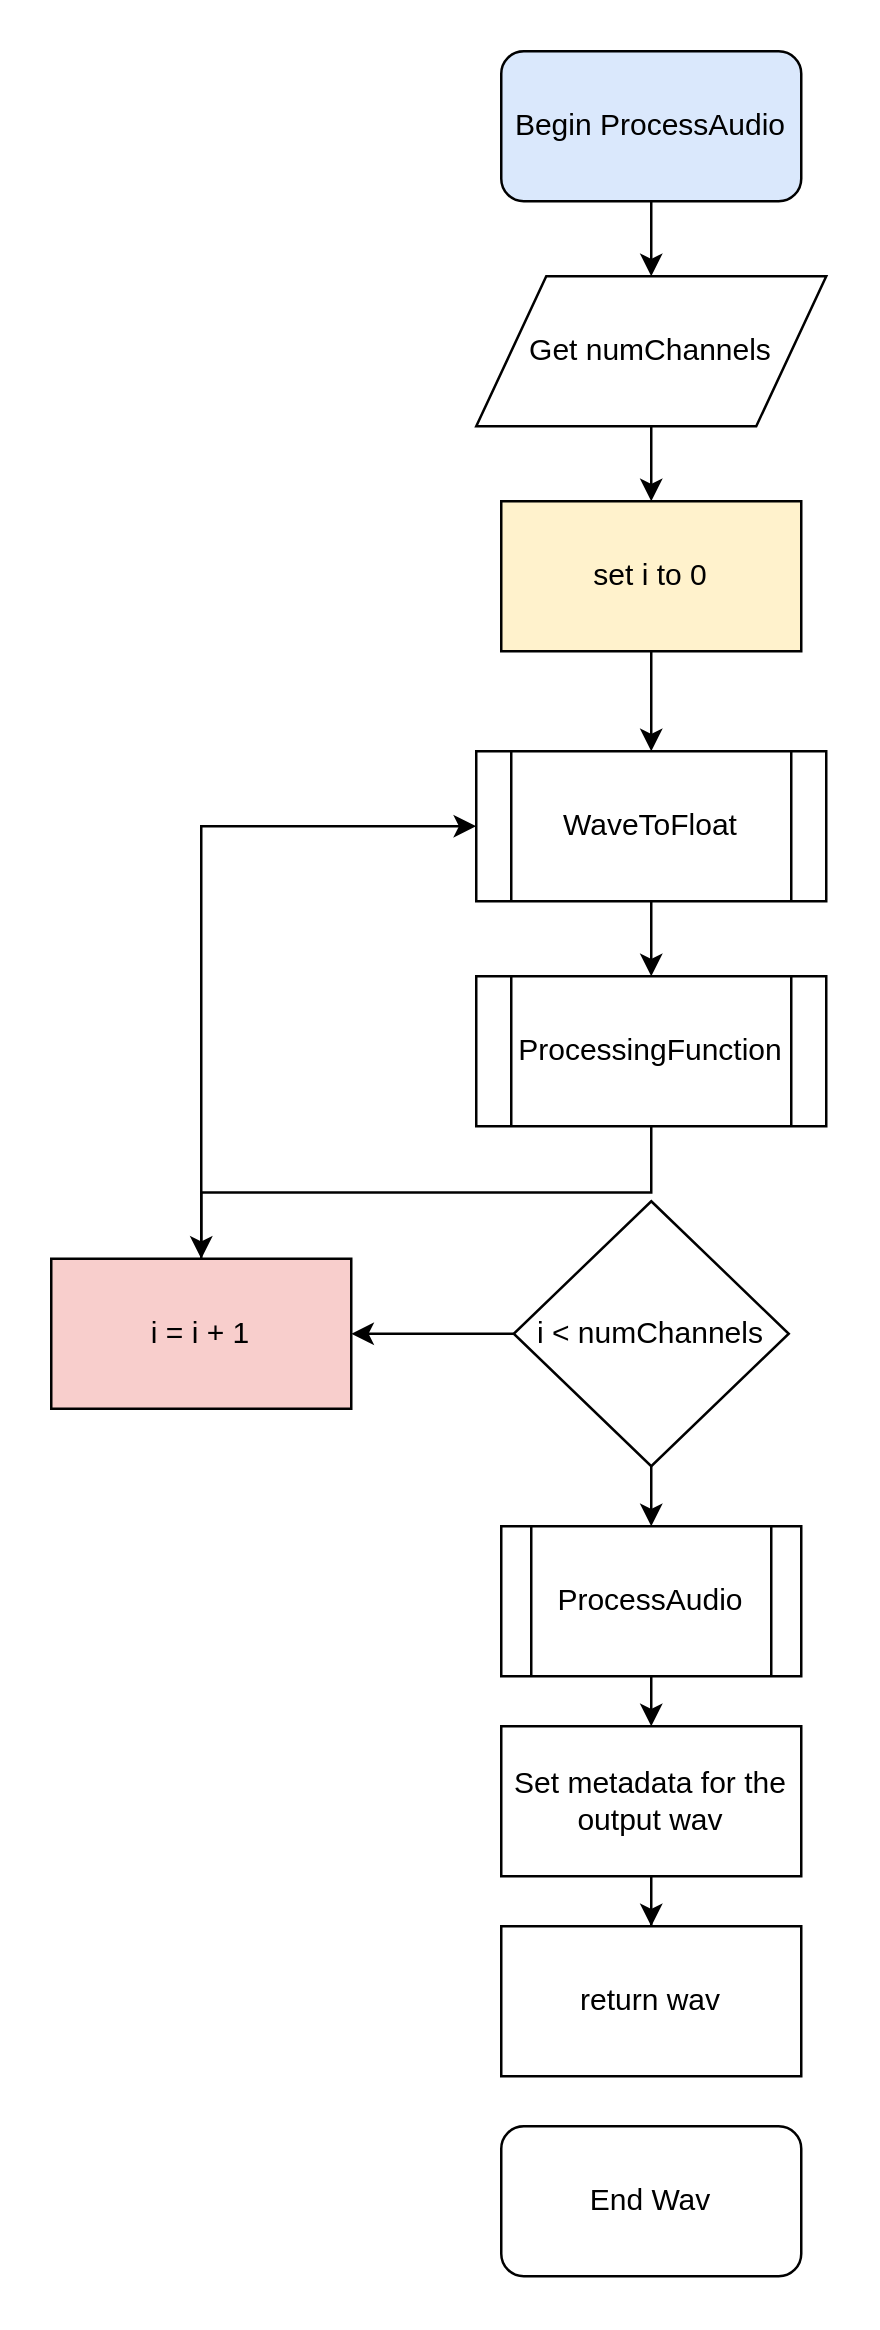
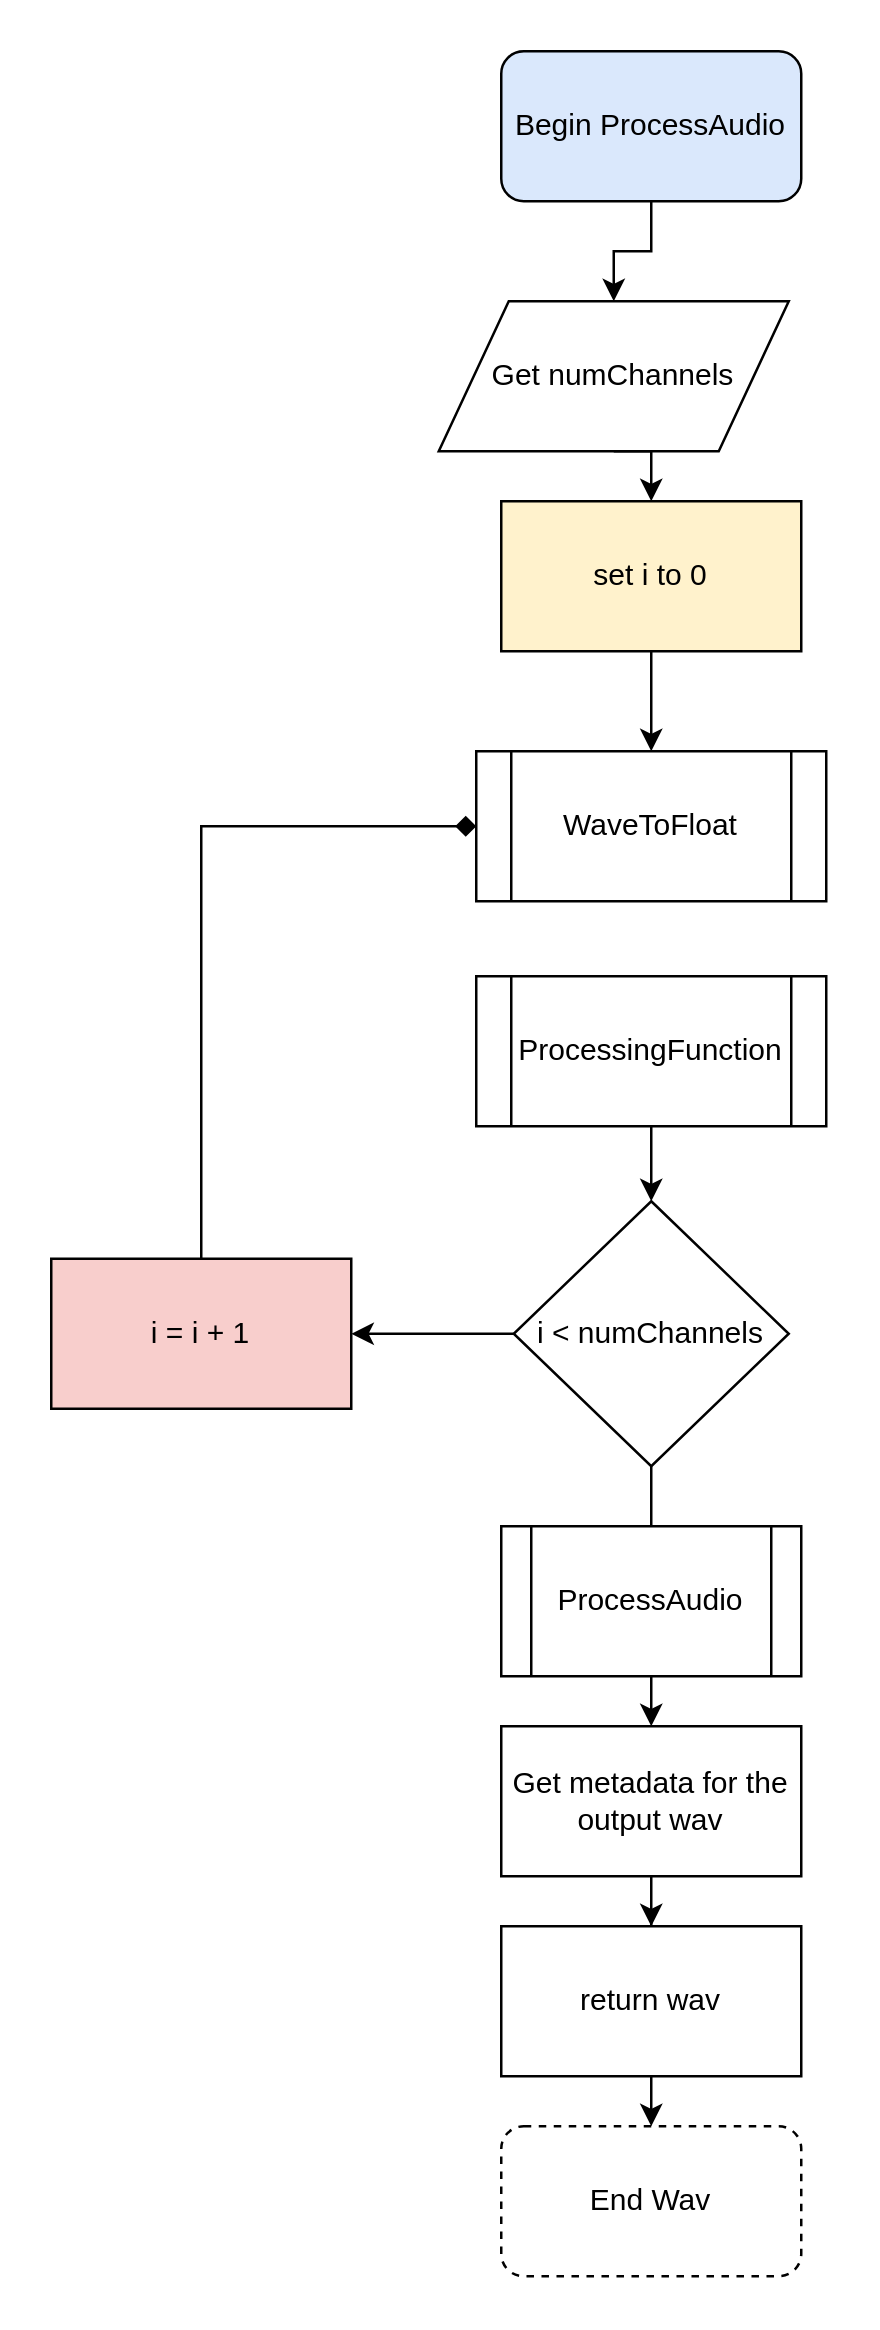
(651, 351) -> (614, 376)
(457, 826) -> (456, 826)
(651, 947) -> none
(434, 1193) -> (651, 1183)
(651, 1508) -> (651, 1515)
(651, 1801) -> (651, 1801)
none -> (651, 2093)
(651, 2201) -> (651, 2201)
